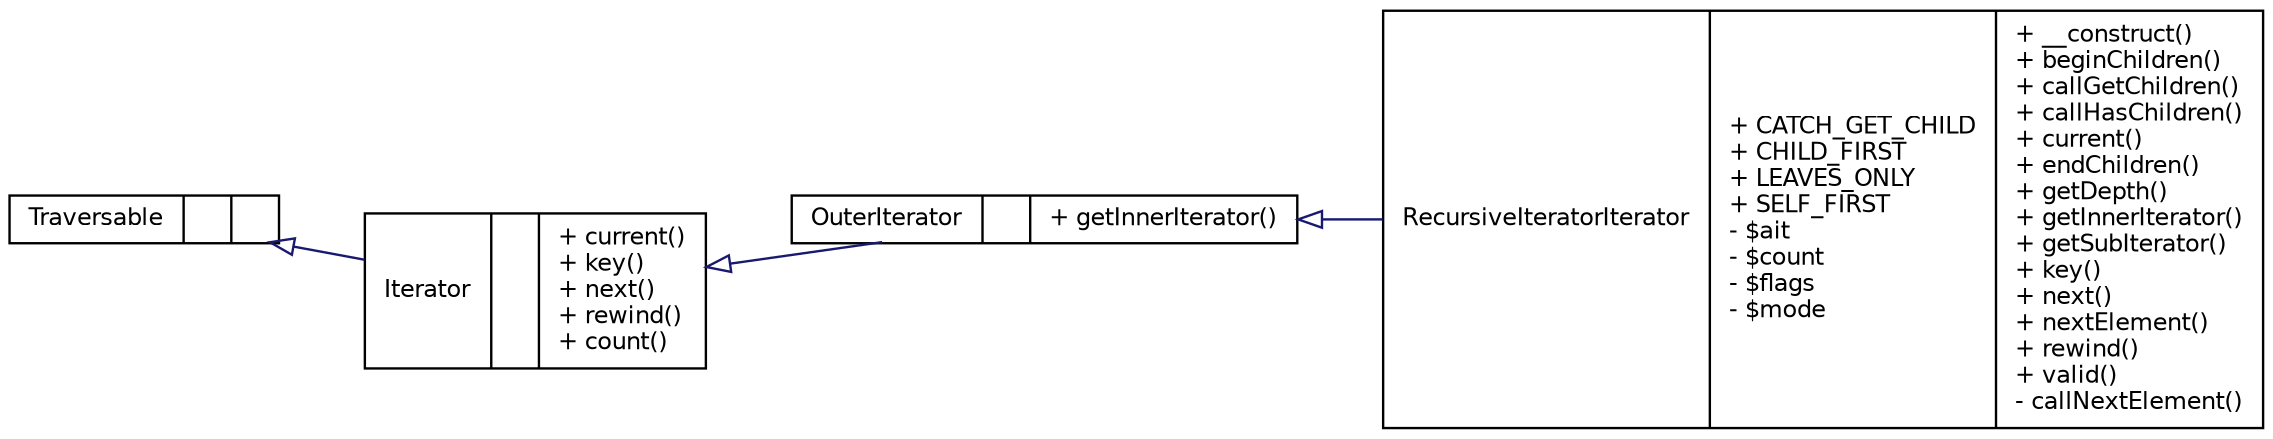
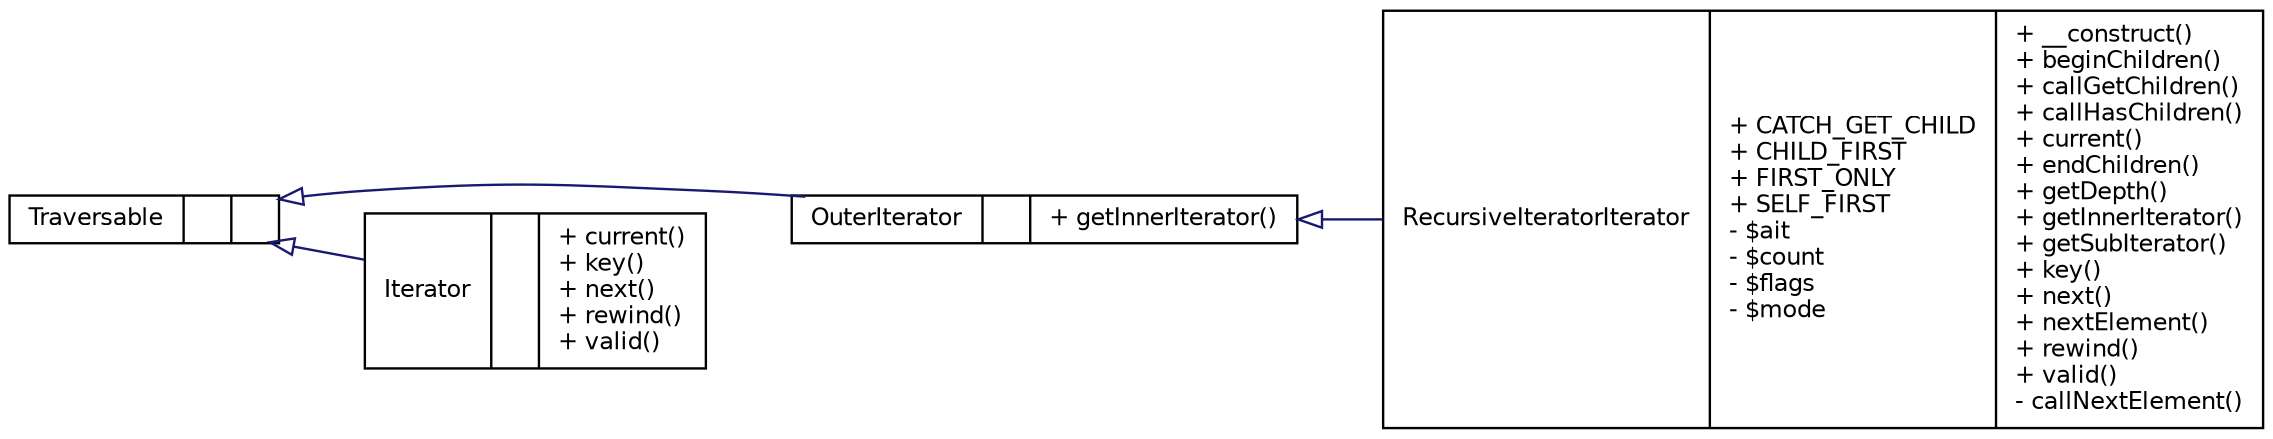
(1823, 179) -> (1812, 179)
(806, 253) -> (554, 185)
(613, 342) -> (609, 342)
